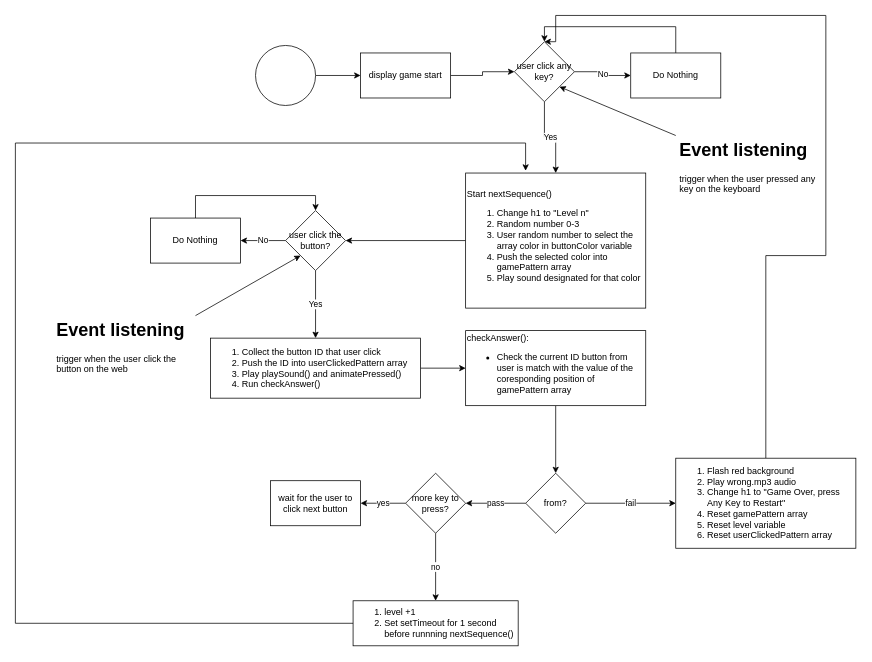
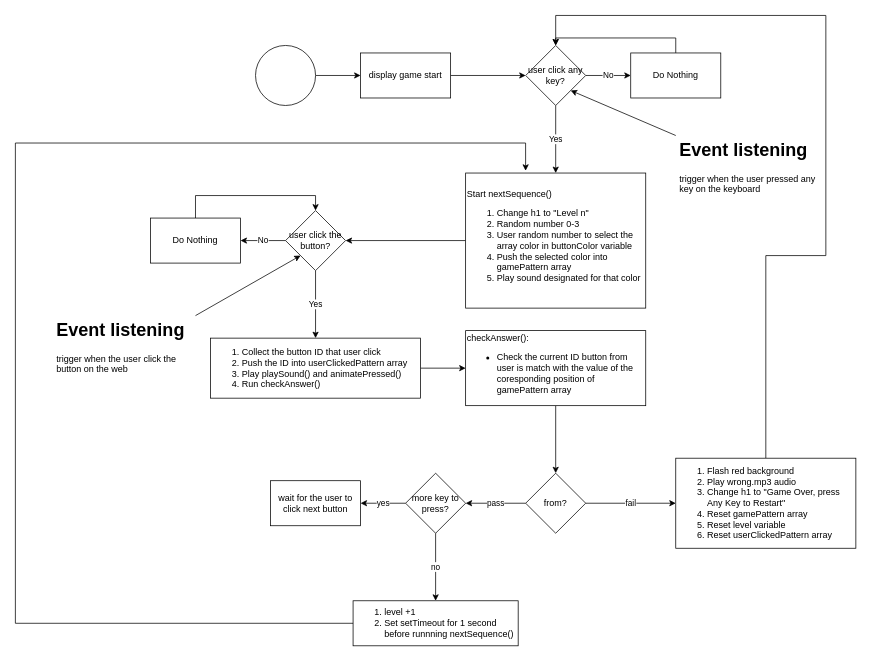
(544, 72) -> (555, 75)
